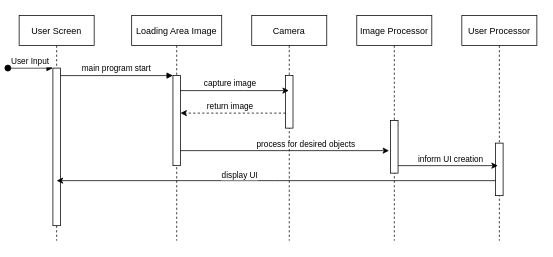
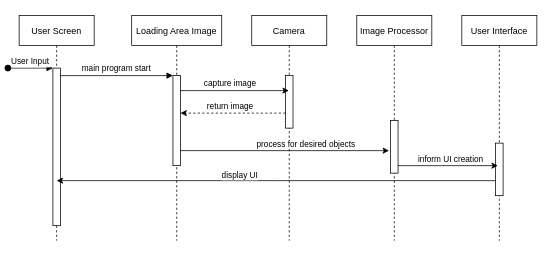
(499, 31) -> (499, 31)
